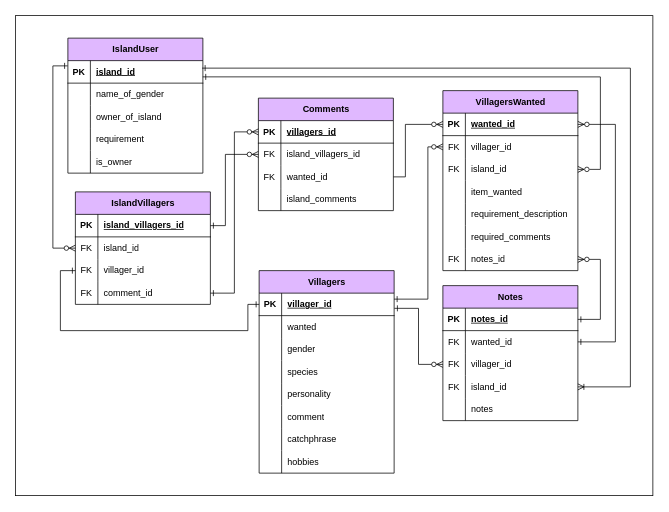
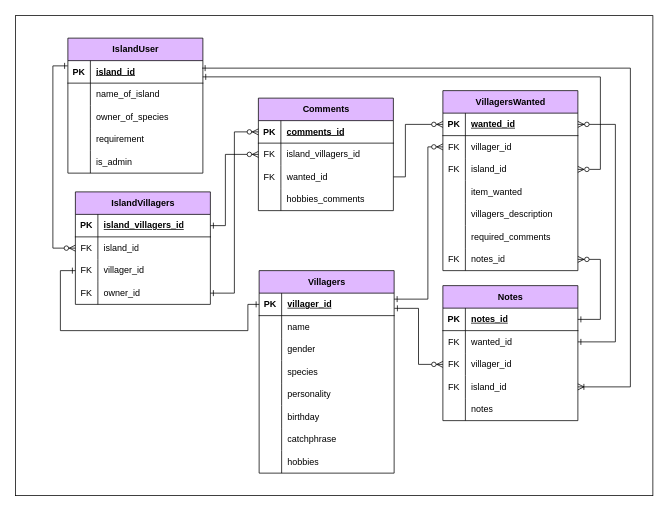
(132, 94) -> (129, 94)
(132, 117) -> (136, 117)
(312, 132) -> (313, 132)
(115, 162) -> (114, 162)
(322, 199) -> (326, 199)
(525, 214) -> (518, 214)
(128, 293) -> (123, 293)
(303, 327) -> (298, 327)
(305, 417) -> (307, 417)
